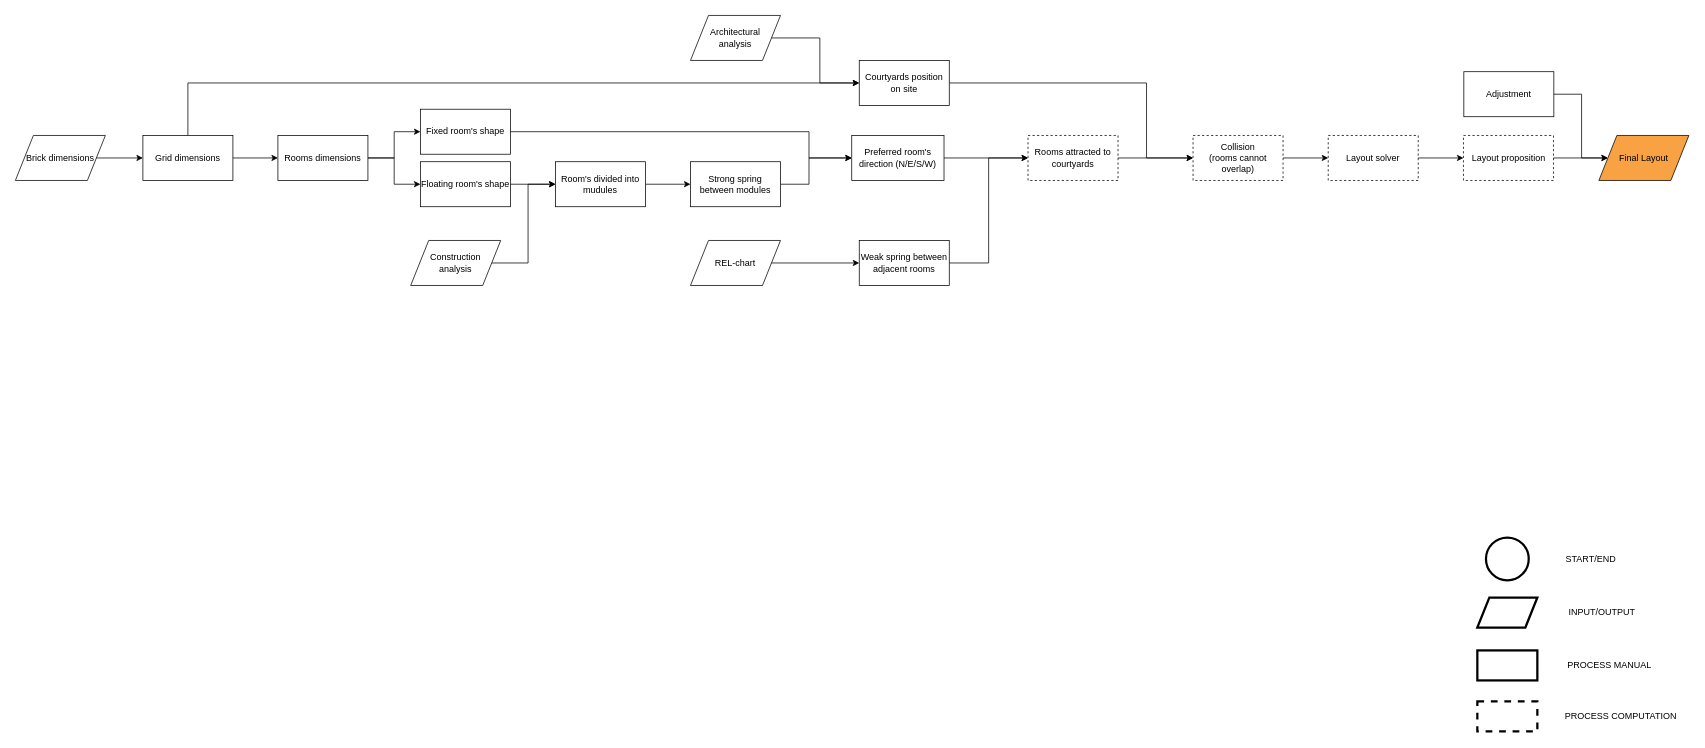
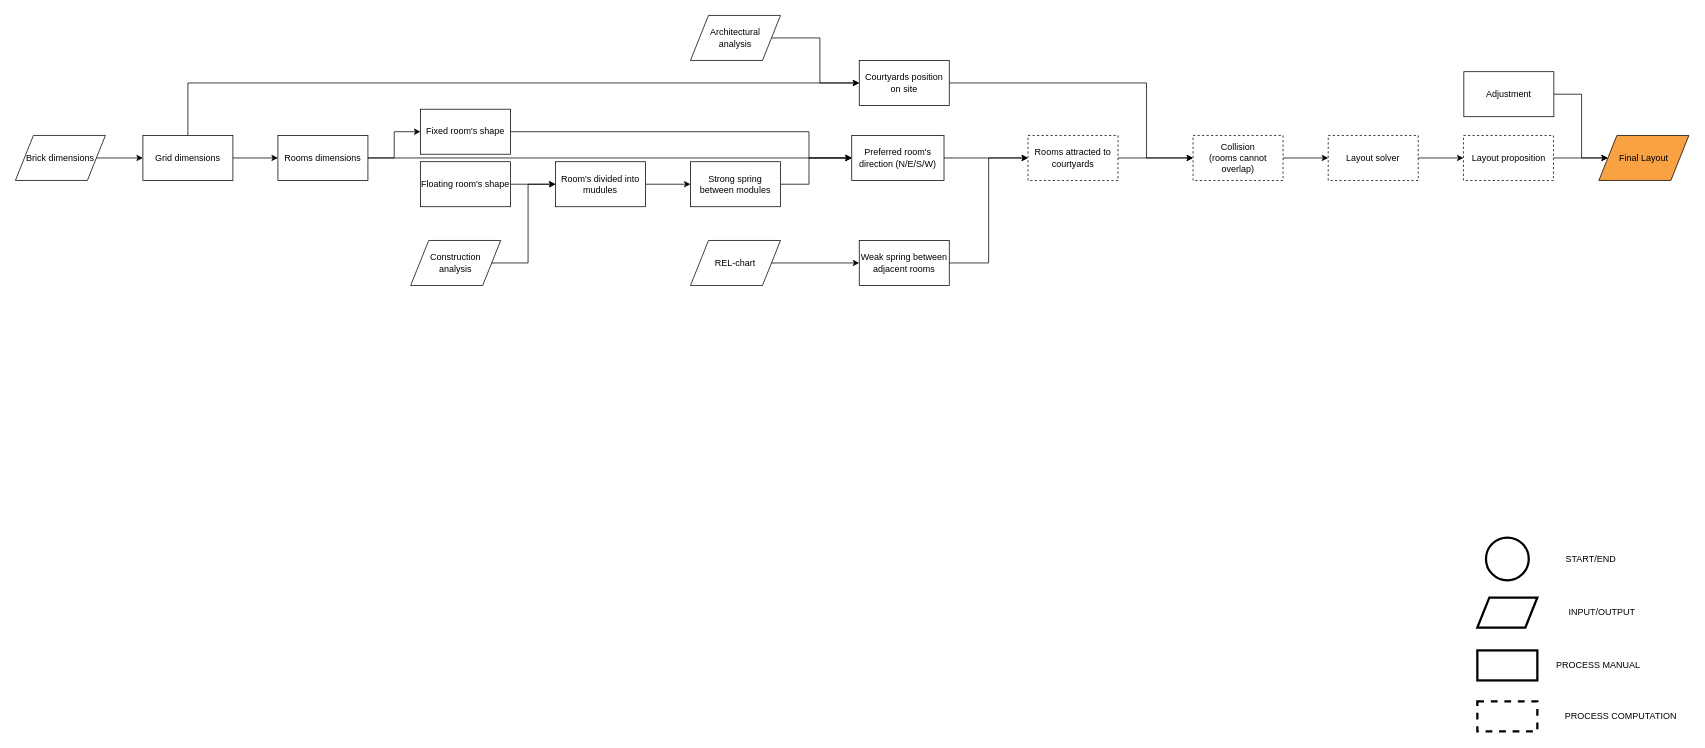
(394, 182) -> (600, 158)
(1610, 665) -> (1598, 665)
